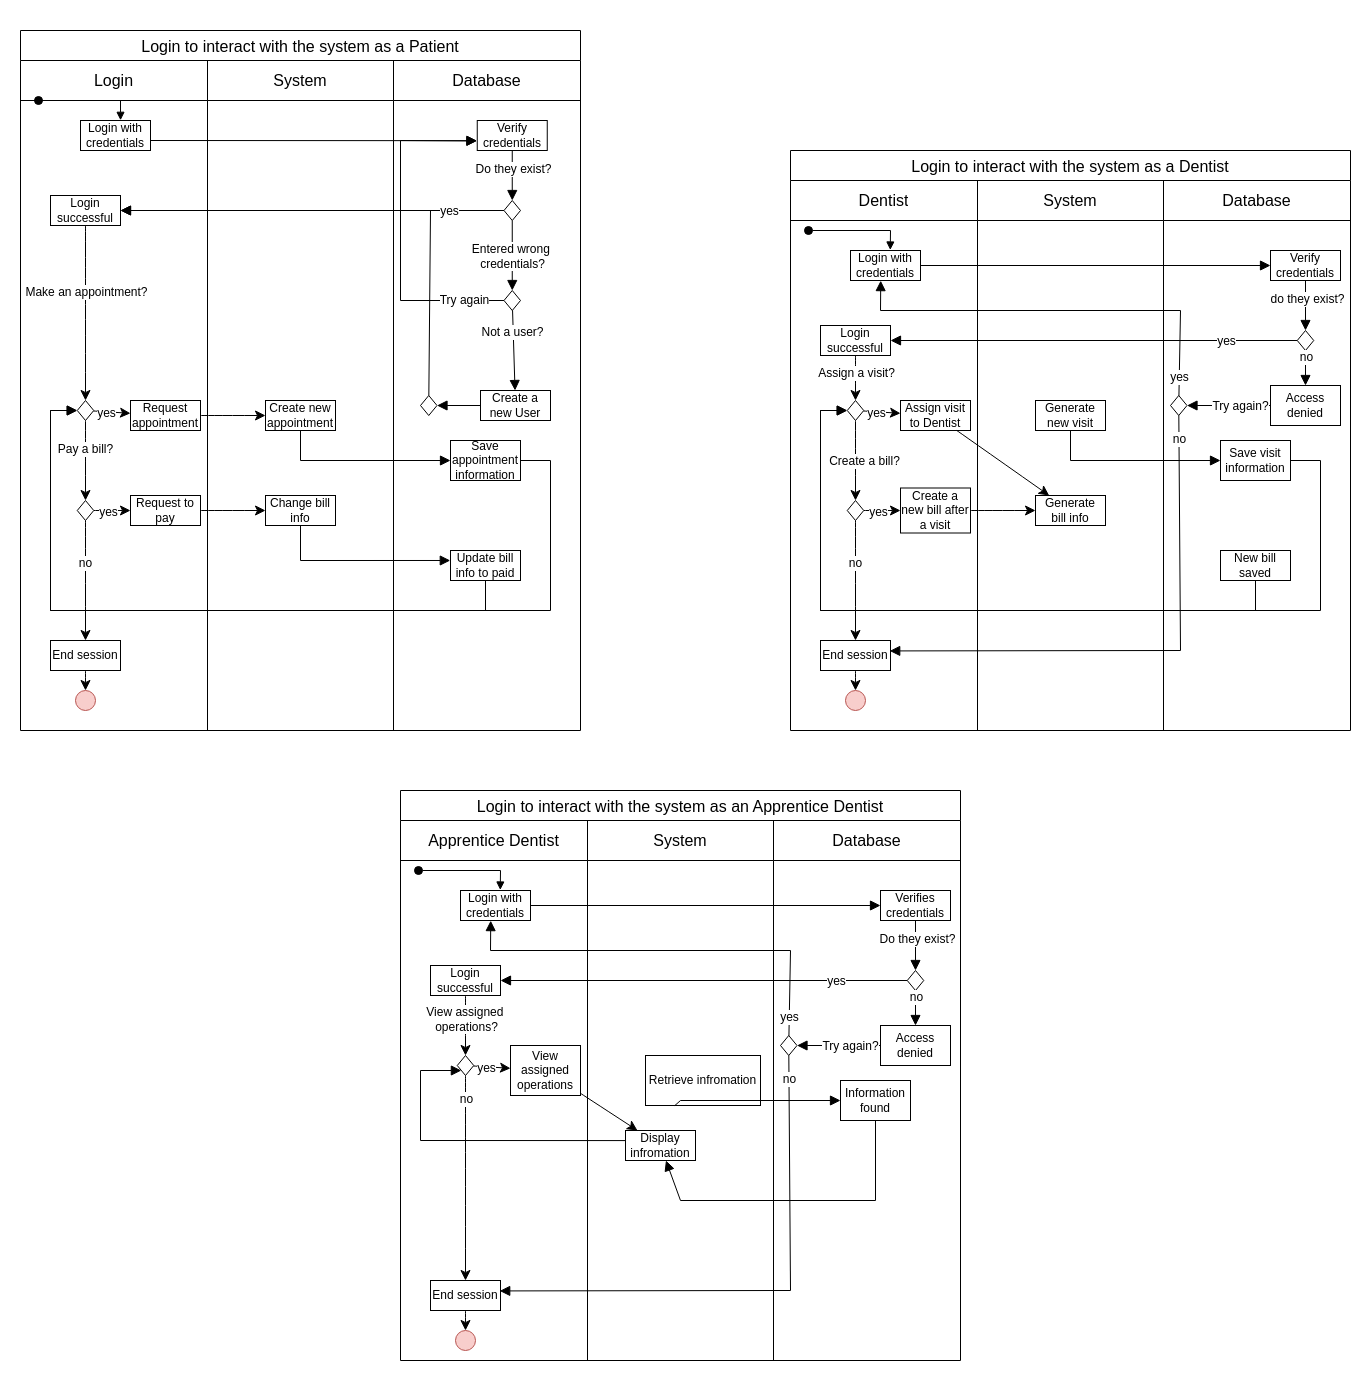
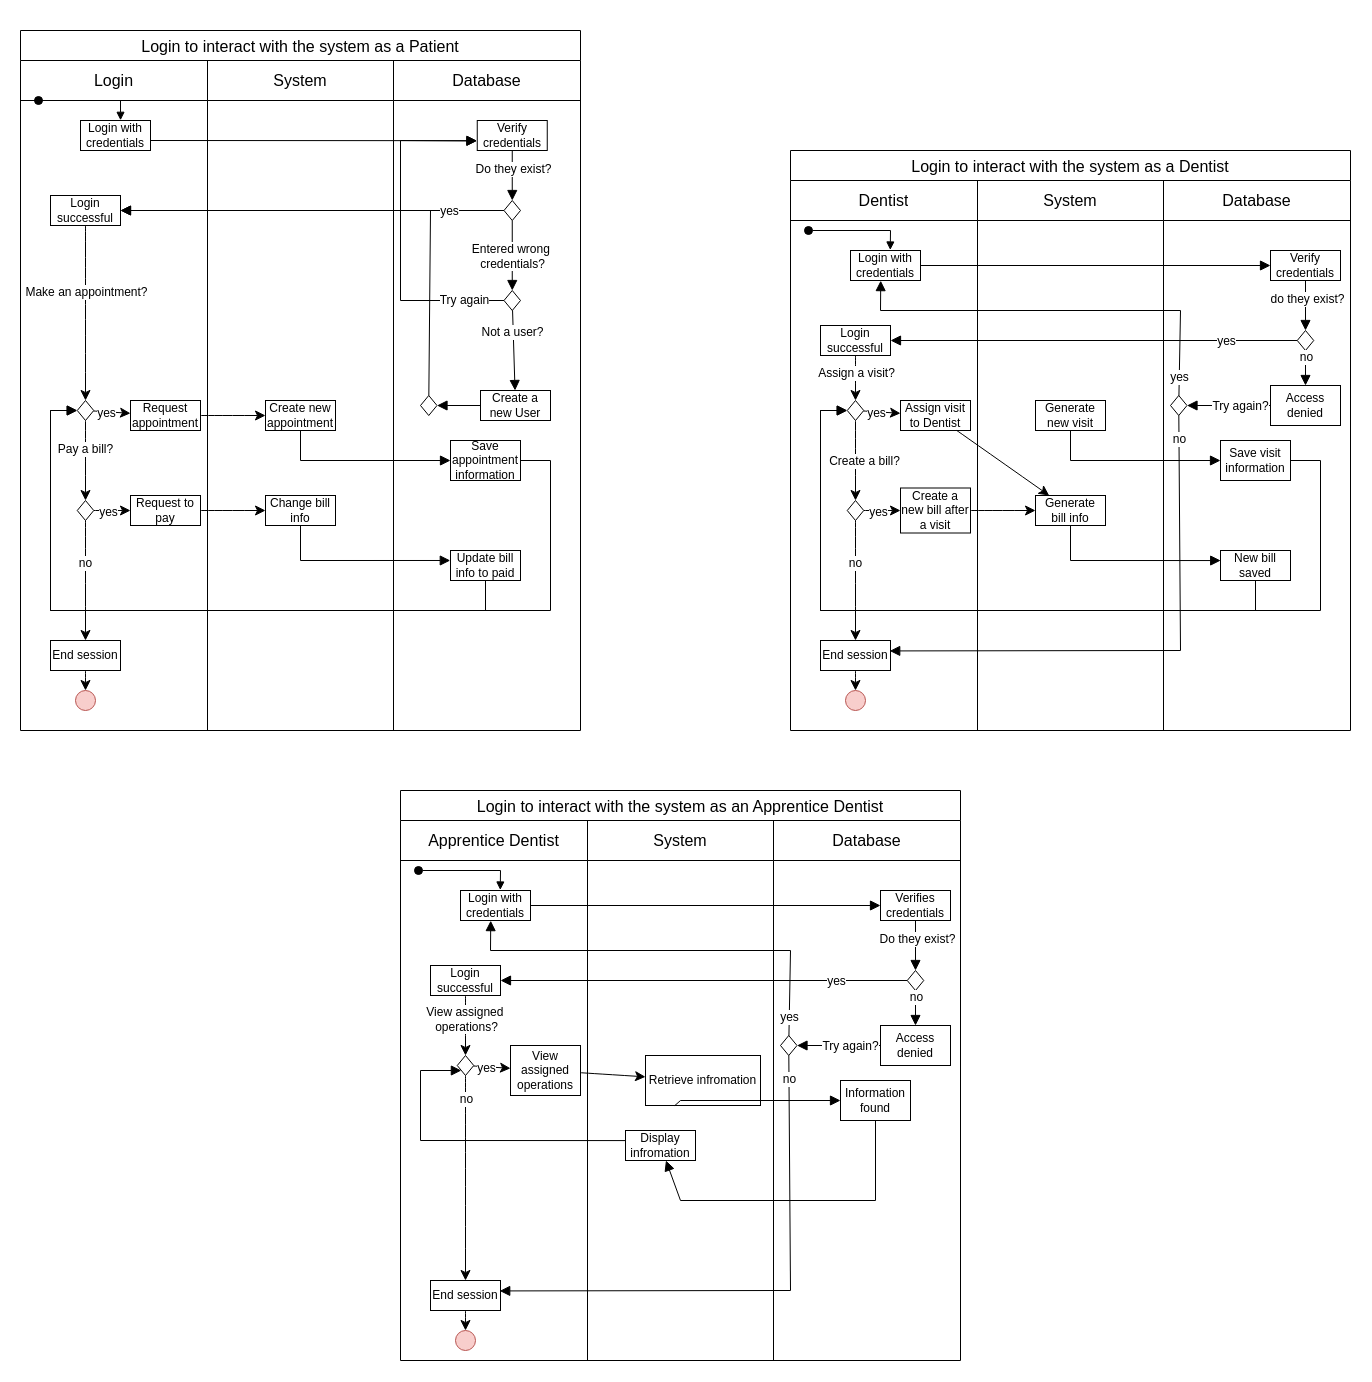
none -> (1123, 561)
(606, 1110) -> (609, 1074)
